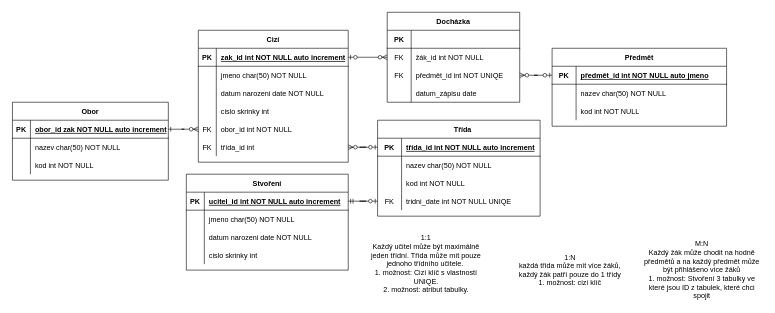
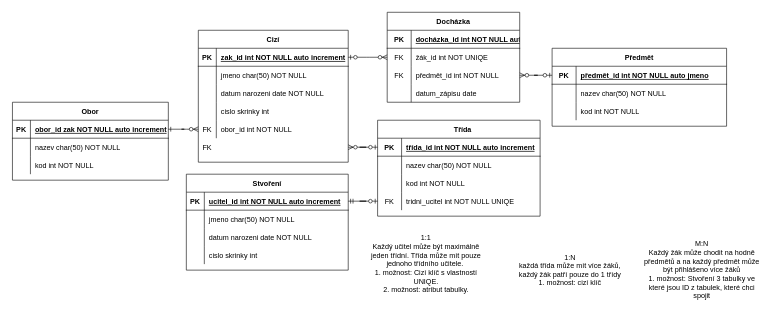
none -> (466, 39)
(449, 58) -> (451, 58)
(460, 76) -> (457, 76)
(282, 147) -> none
(460, 202) -> (462, 202)
